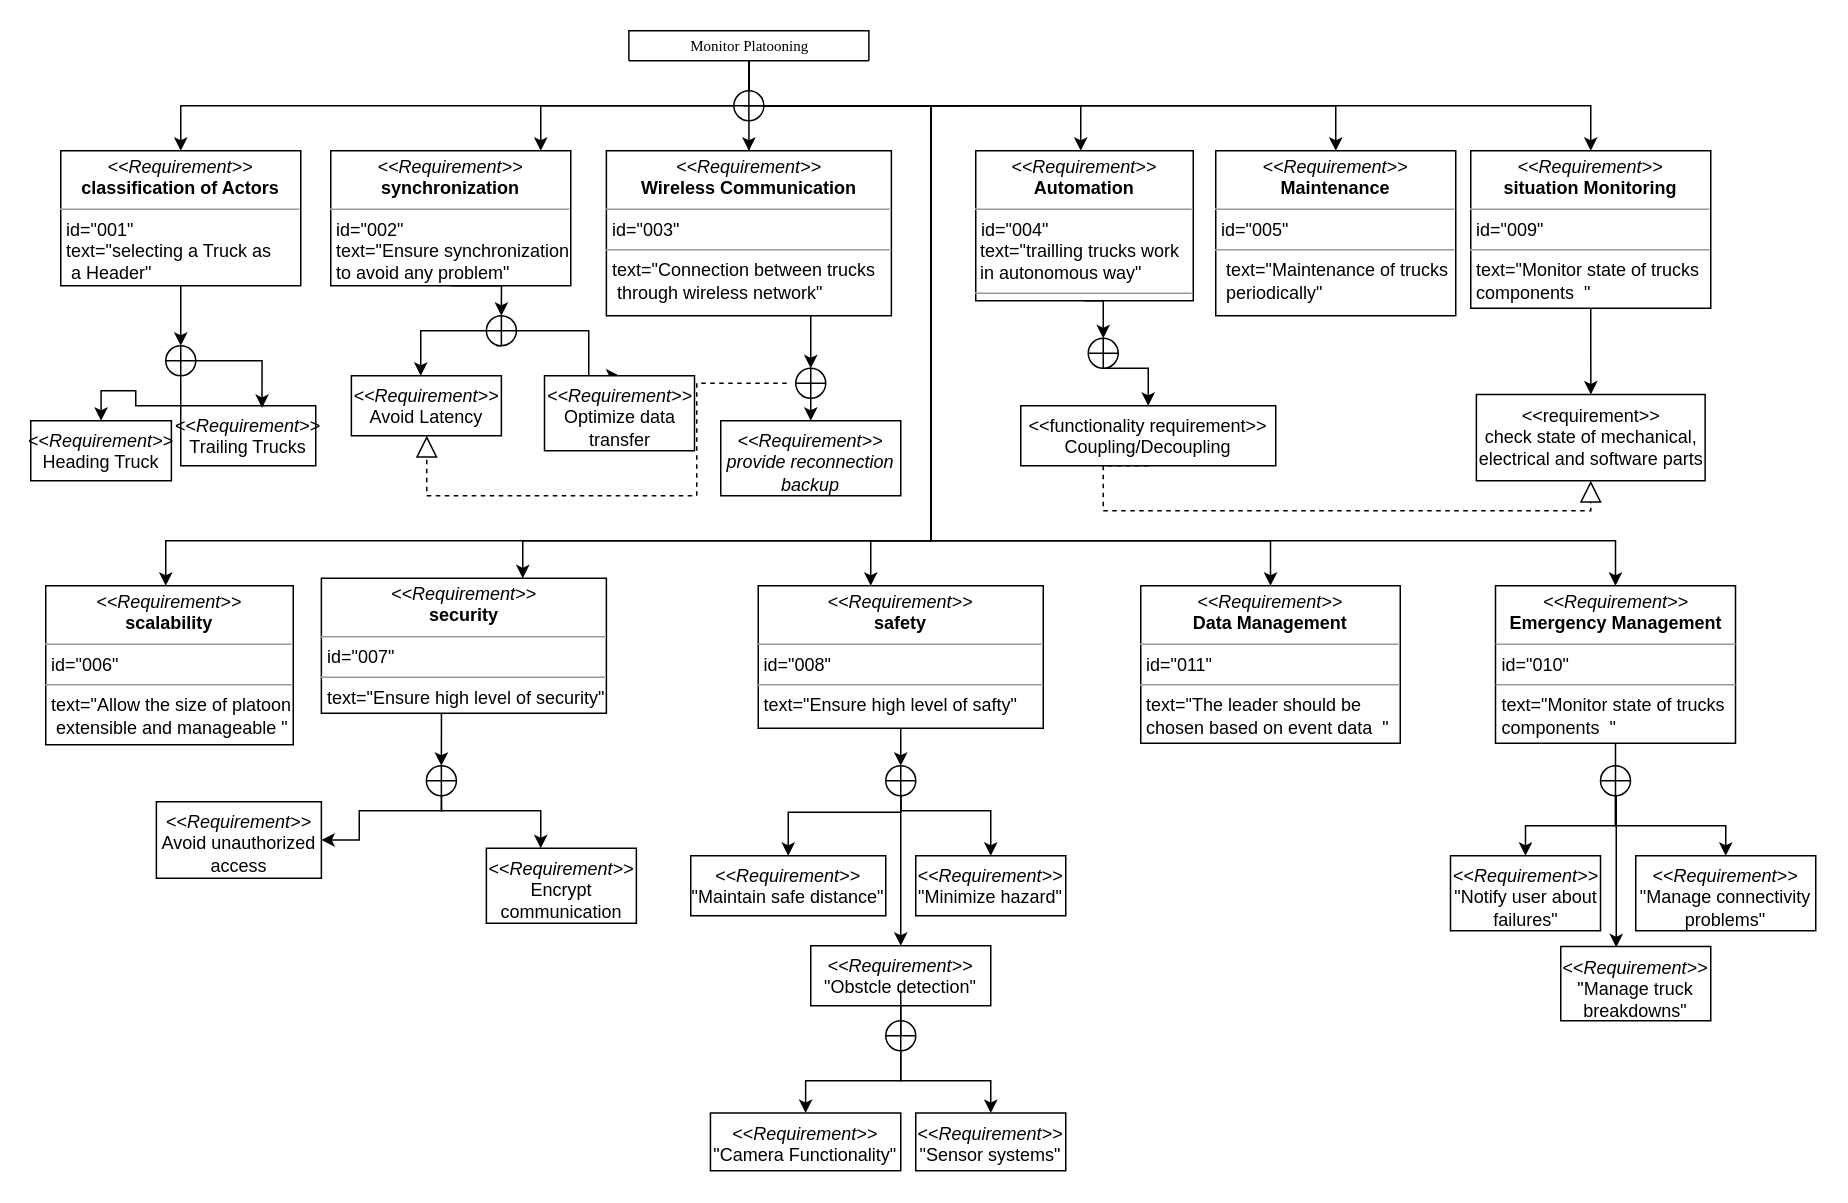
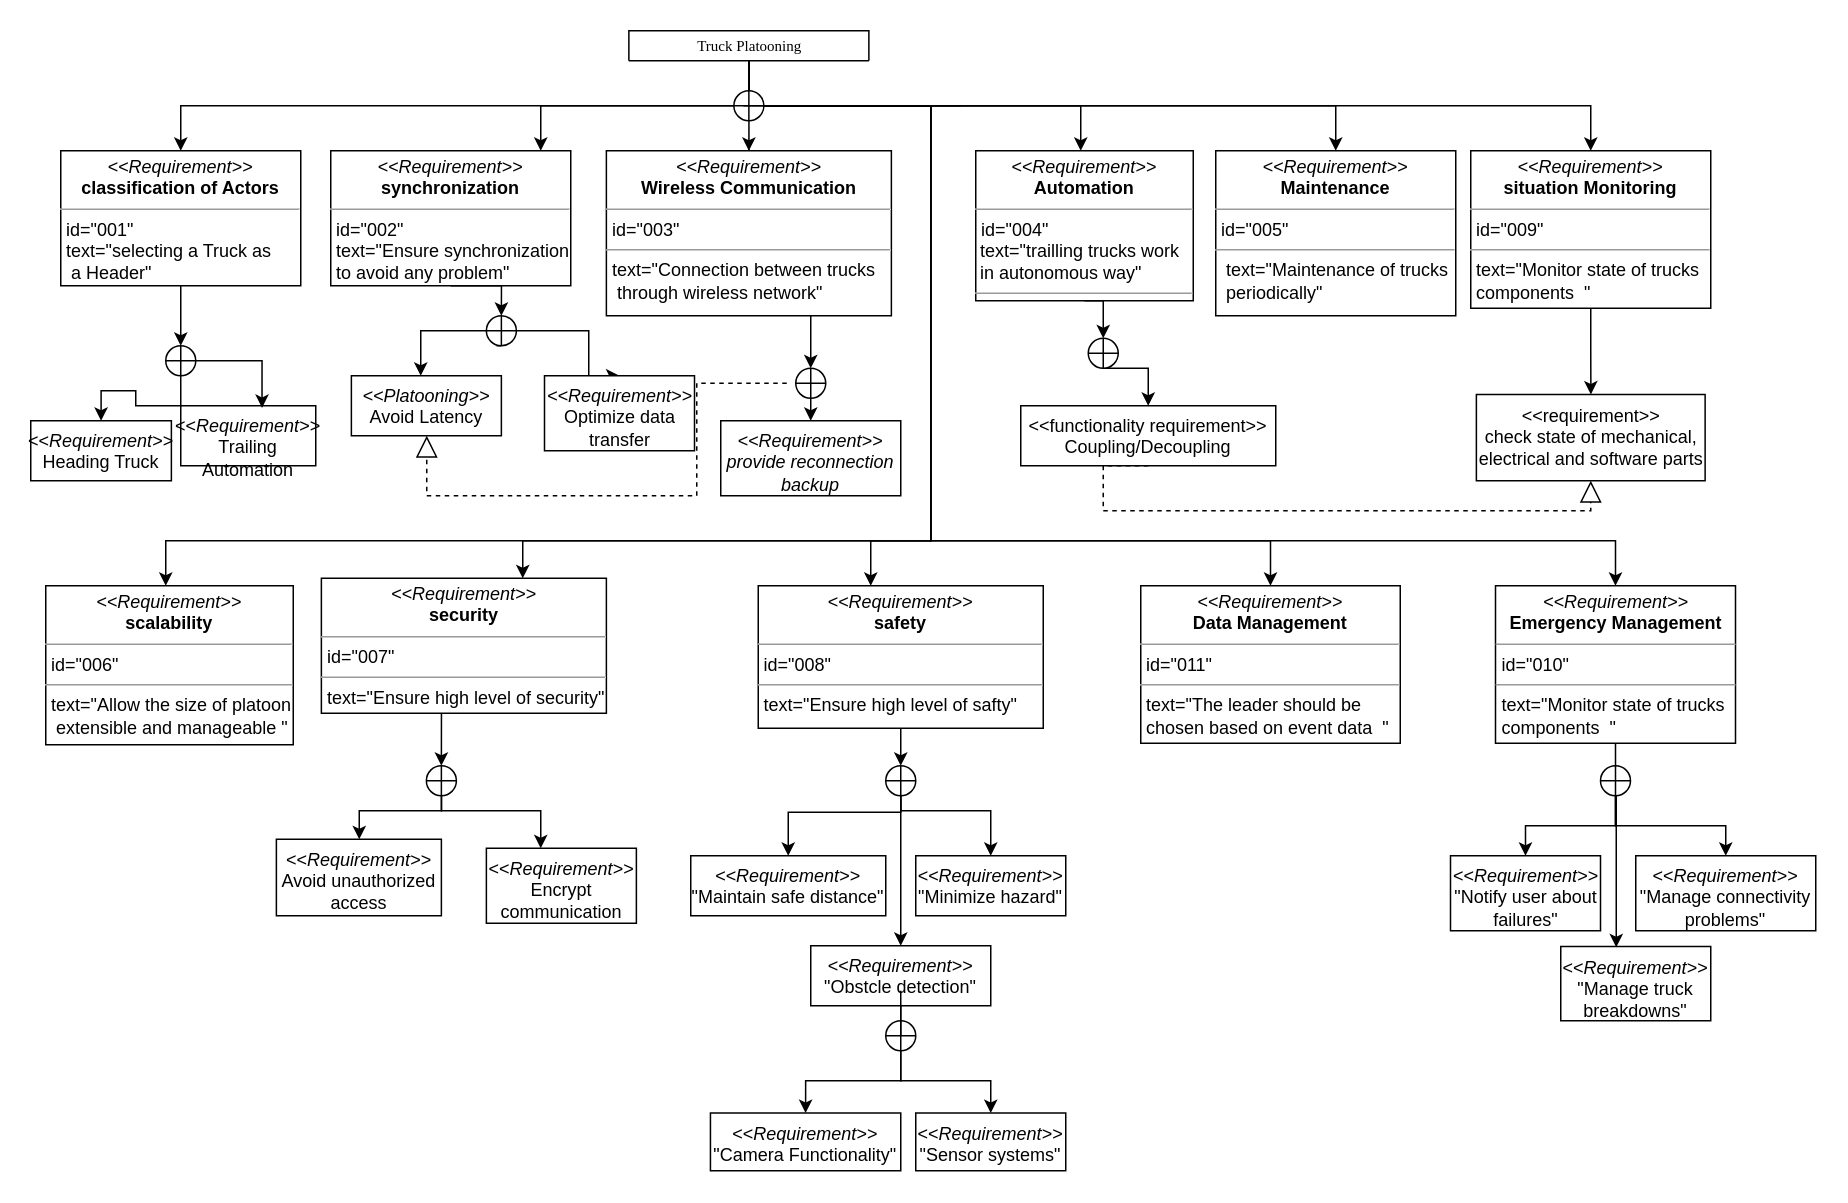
(750, 46) -> (750, 46)
(427, 408) -> (427, 408)
(248, 459) -> (248, 459)
(239, 840) -> (359, 878)
